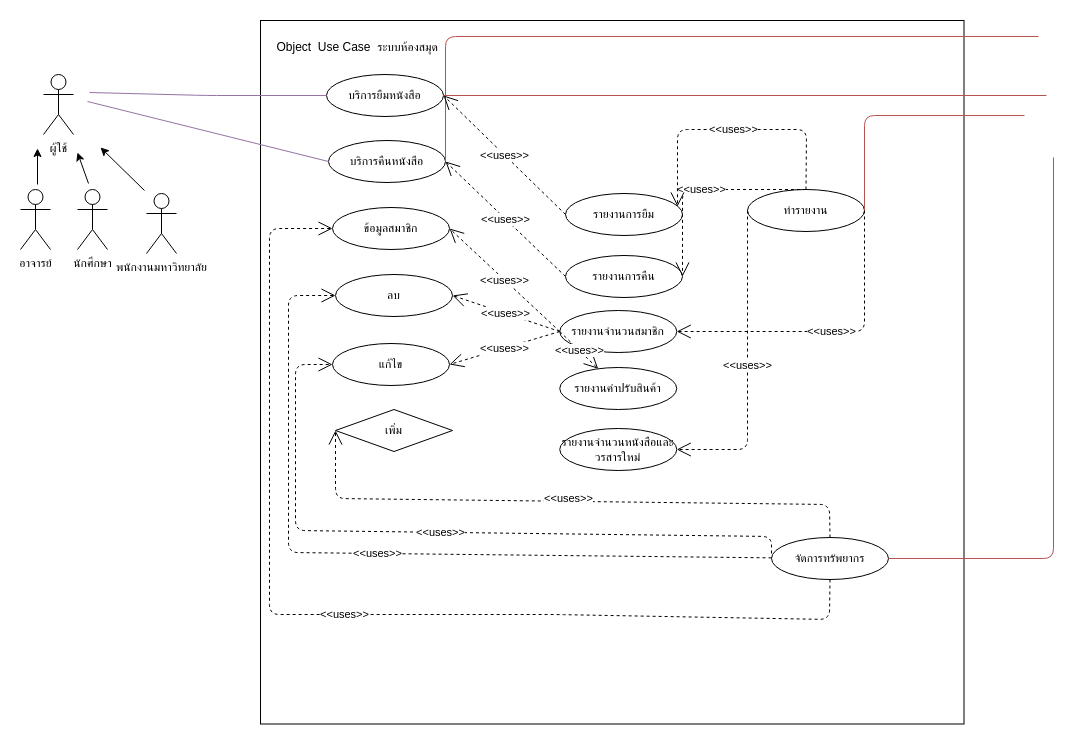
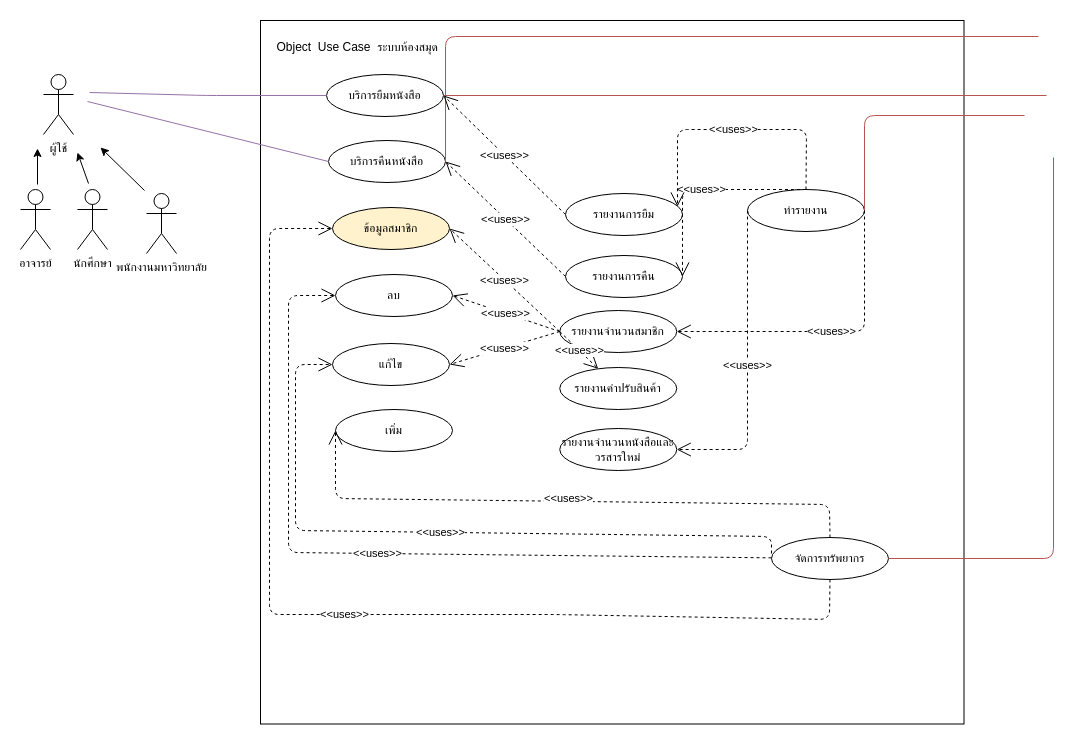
(391, 229) -> (391, 229)
(394, 431) -> (394, 431)
